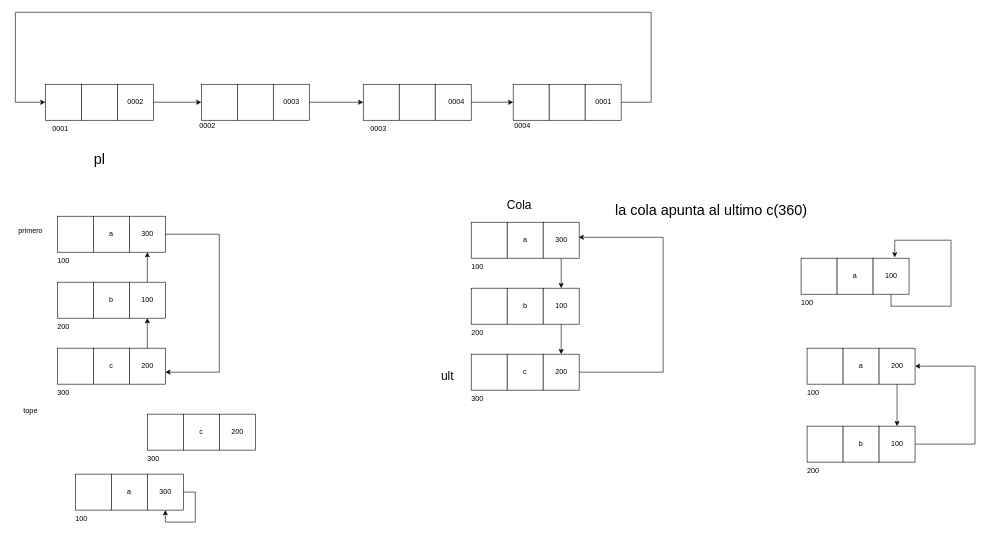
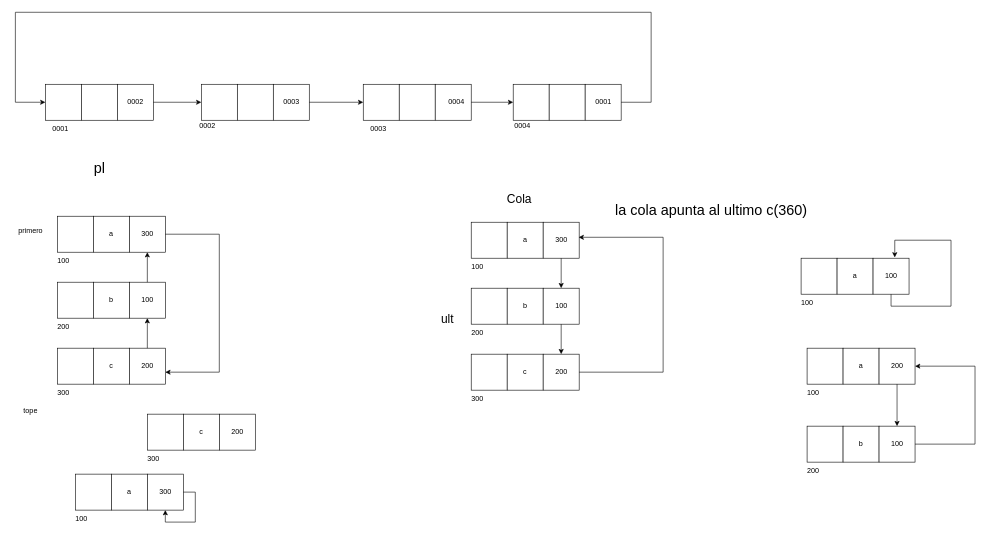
(99, 159) -> (99, 168)
(519, 204) -> (519, 198)
(447, 375) -> (447, 318)
